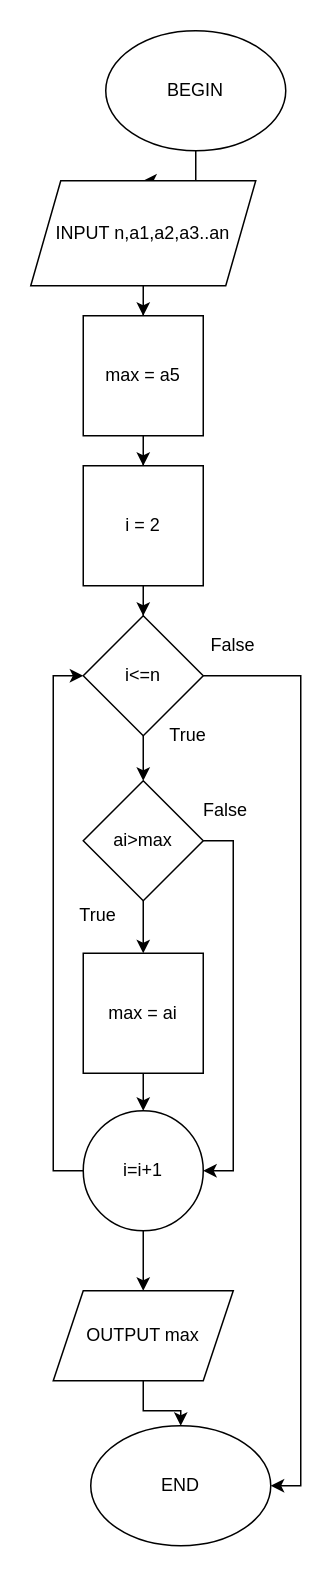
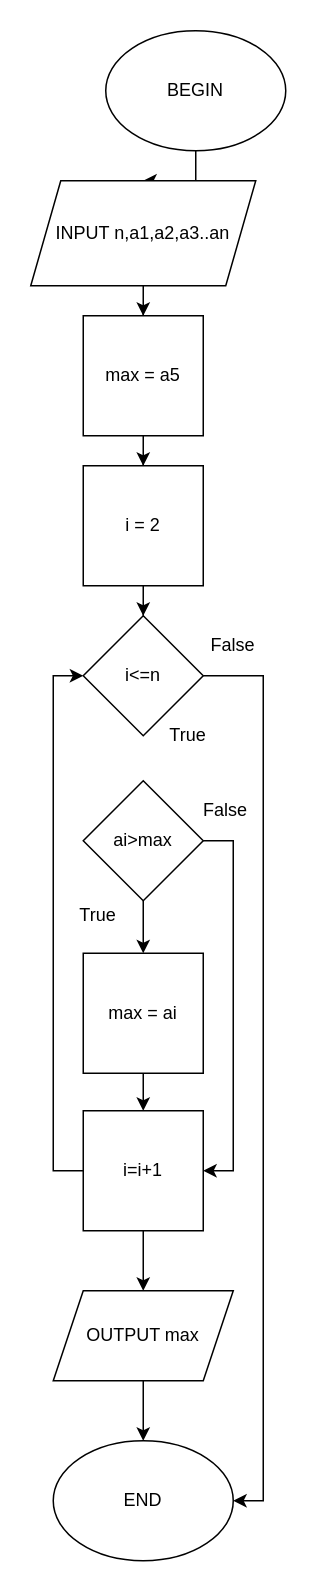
(143, 764) -> none
(143, 1171) -> (143, 1171)
(181, 1486) -> (143, 1501)
